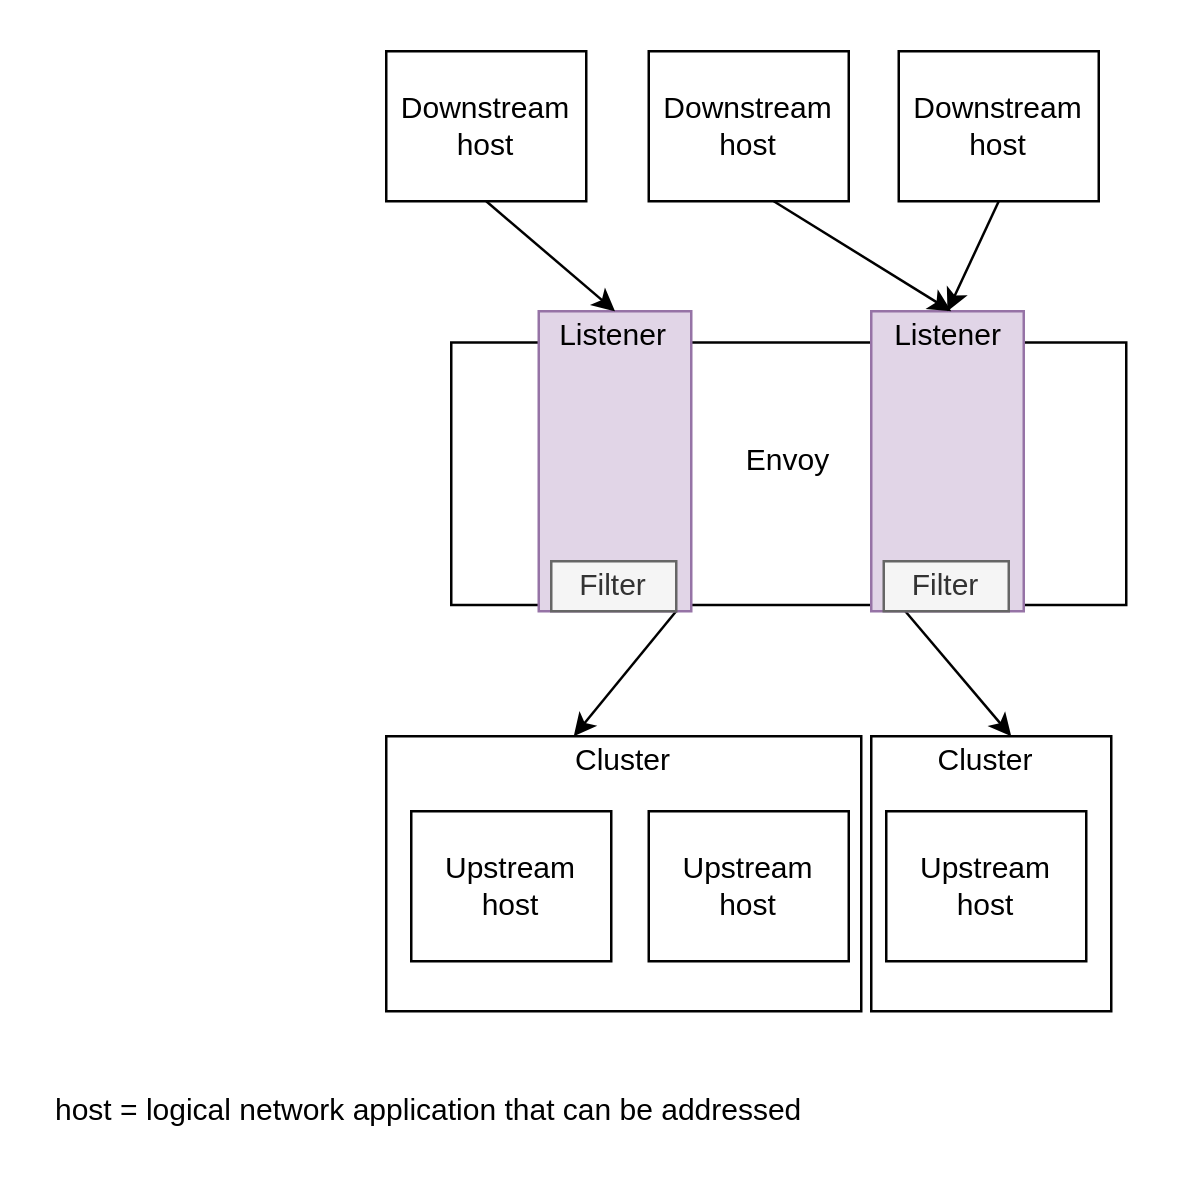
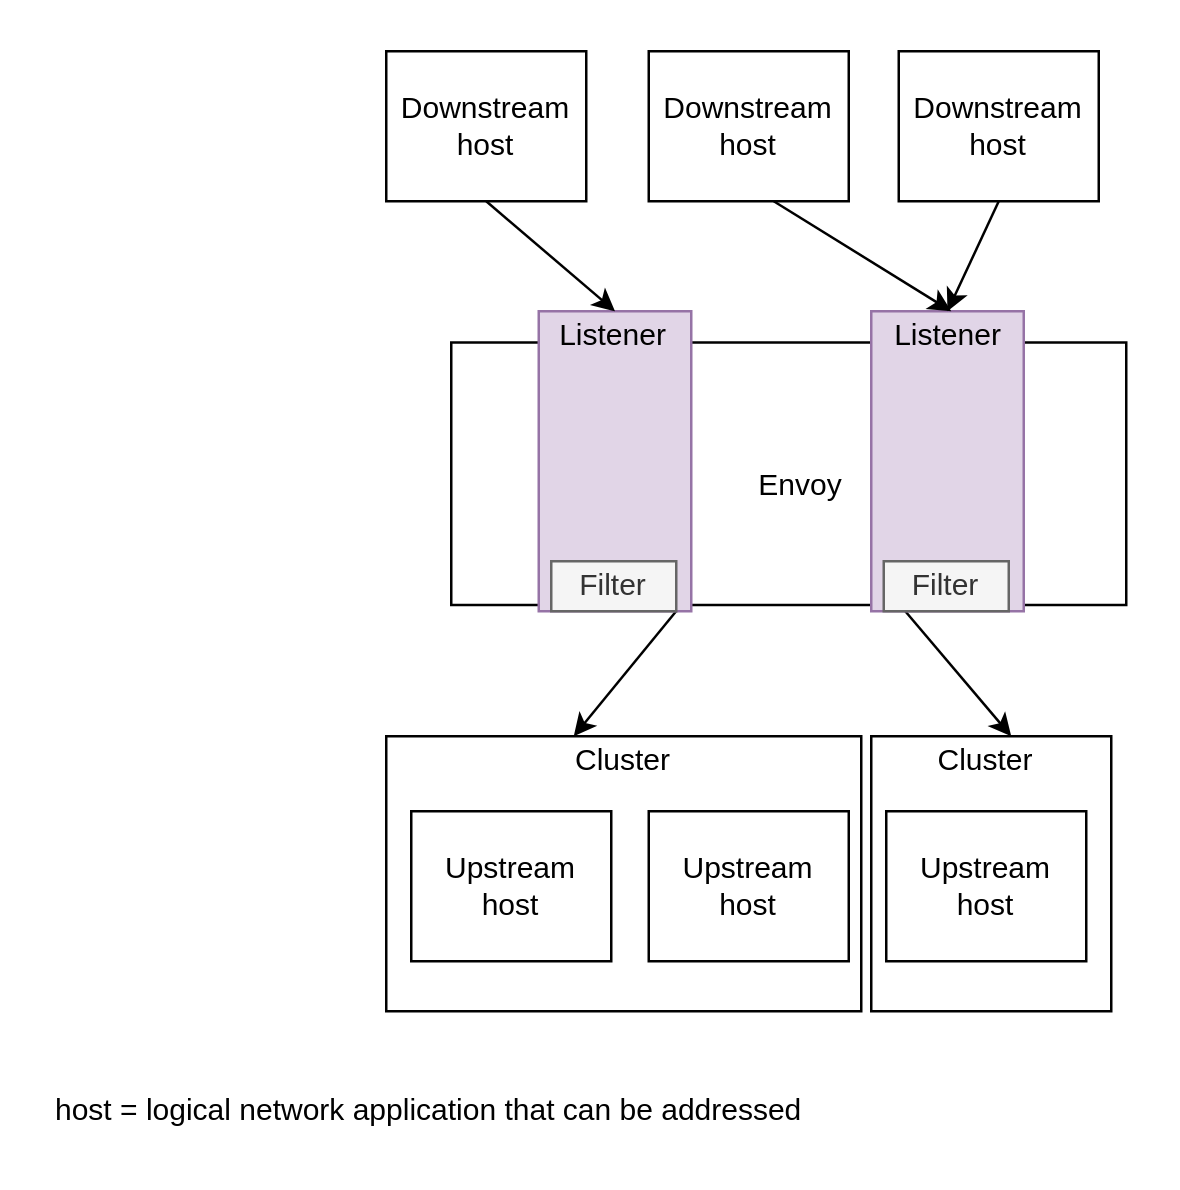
(789, 461) -> (801, 486)
